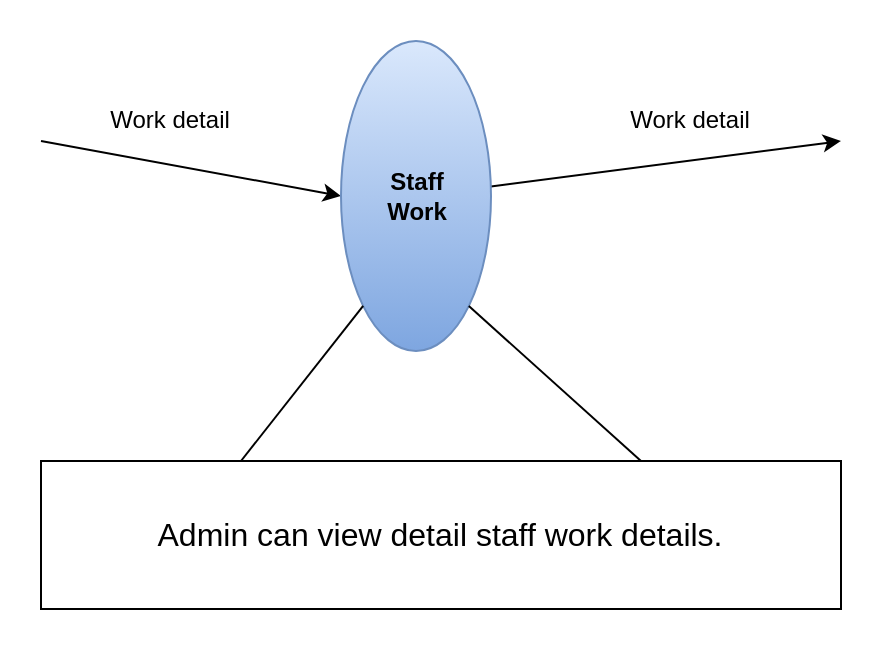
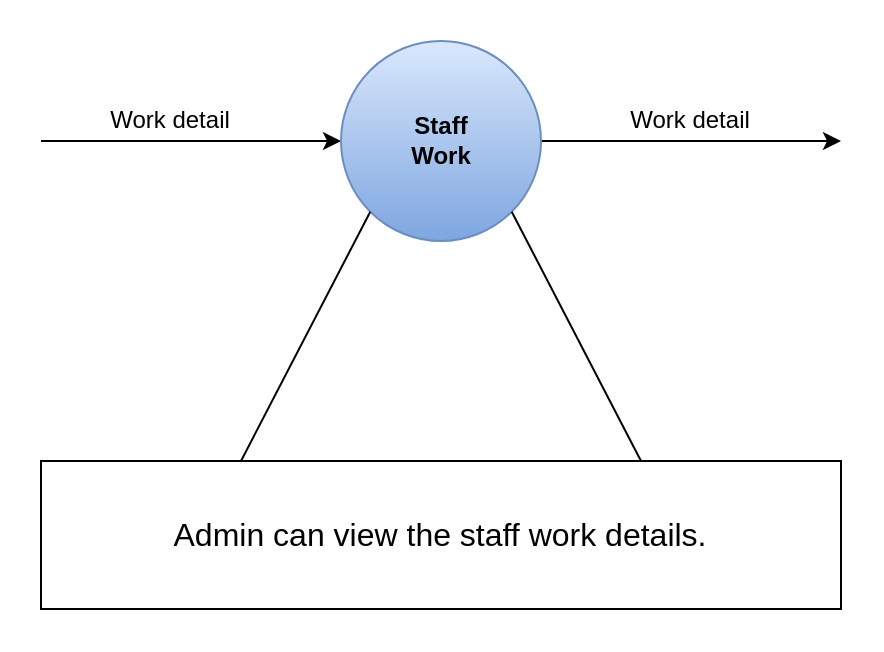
(416, 196) -> (441, 141)
(441, 535) -> (441, 535)
